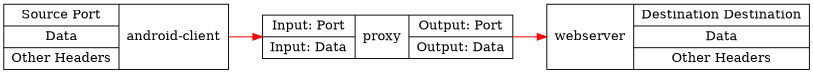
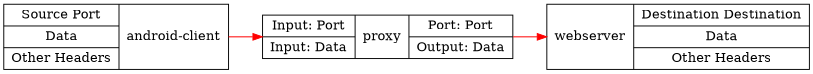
(461, 26) -> (461, 26)
